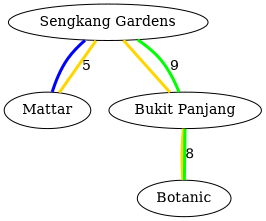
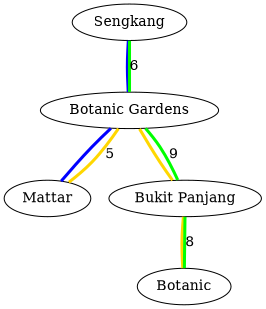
(108, 22) -> (129, 110)
none -> (129, 22)
